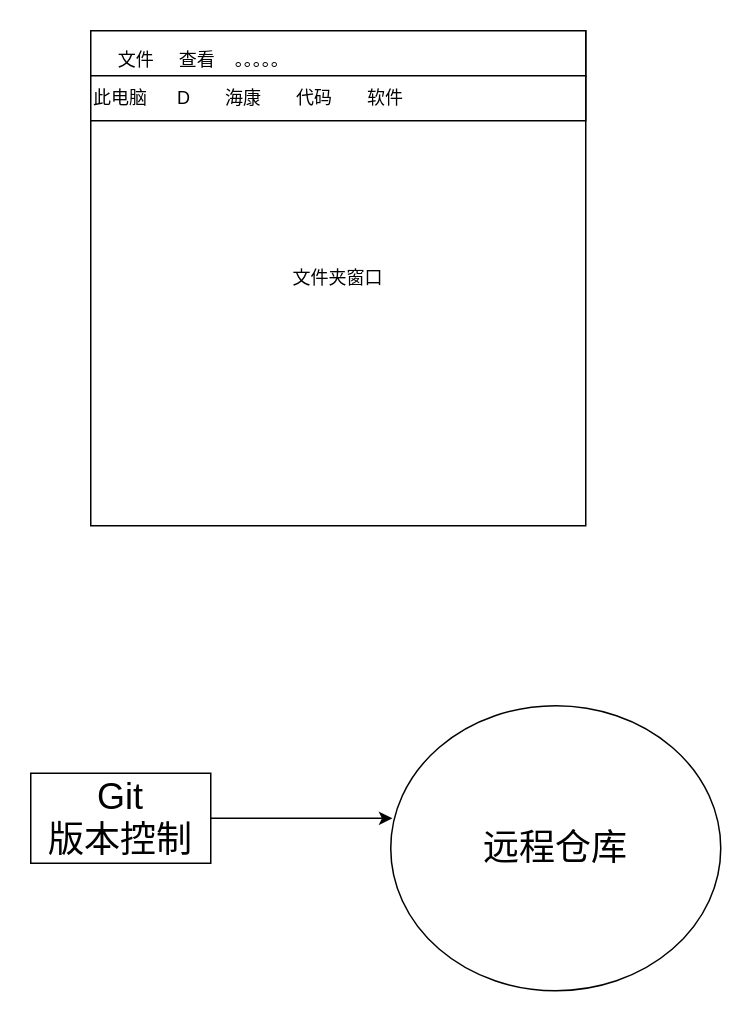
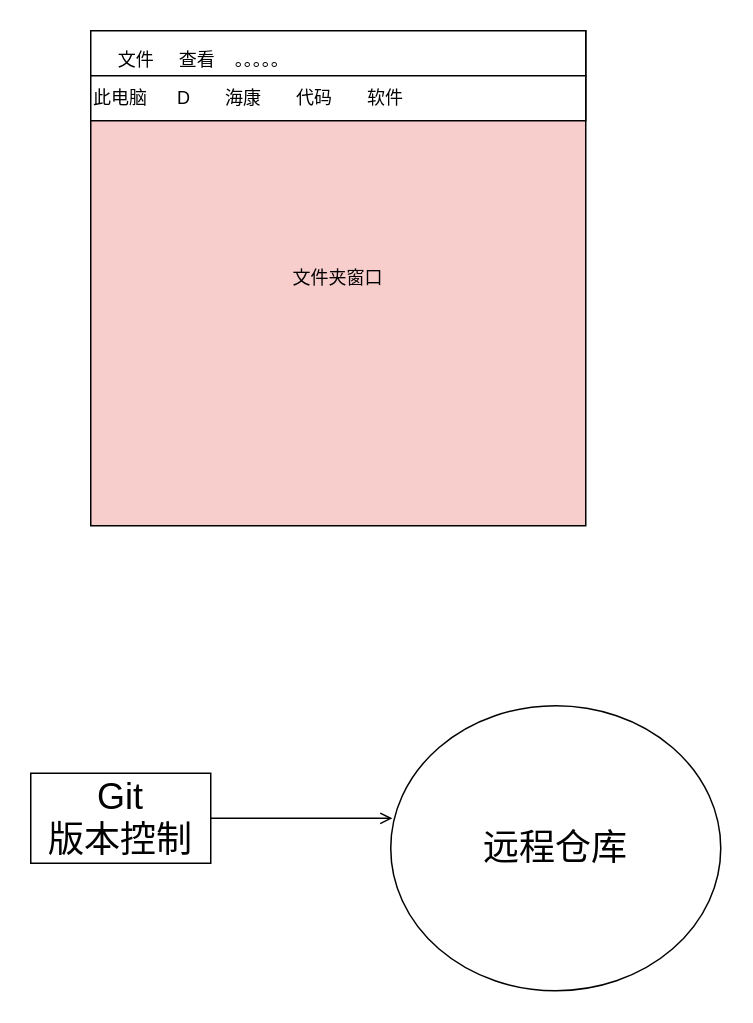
(338, 278) -> (338, 278)
(381, 818) -> (383, 818)
